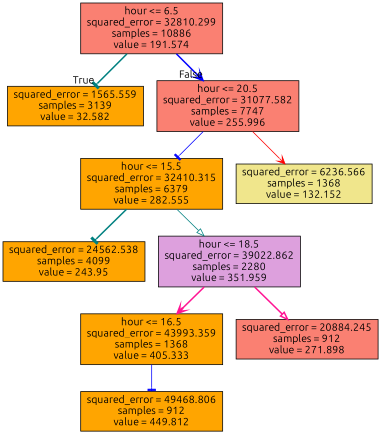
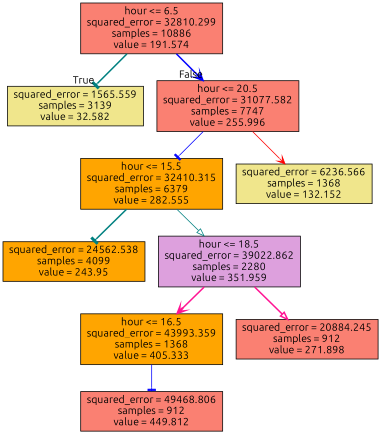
(75, 106) -> (75, 106)
(152, 411) -> (152, 411)
